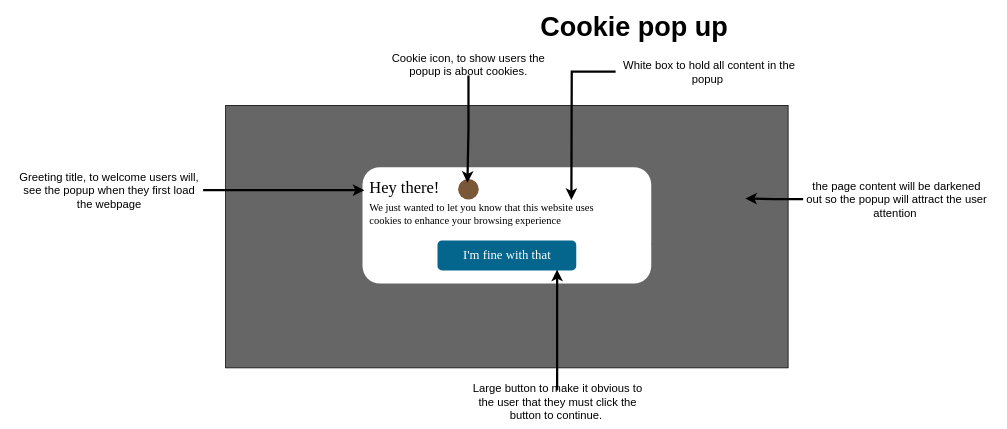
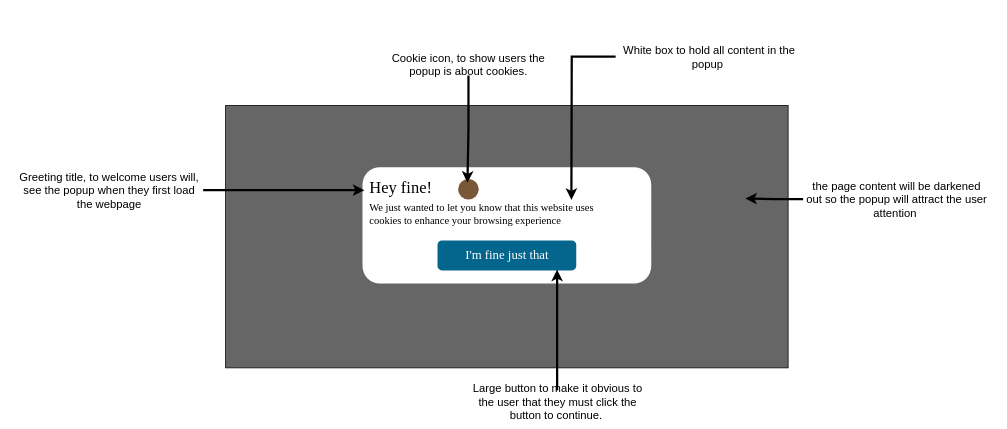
(634, 27) -> none
(709, 72) -> (709, 57)
(392, 184) -> (389, 184)
(507, 255) -> (507, 255)
